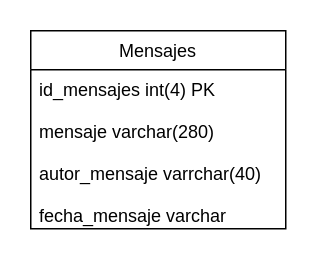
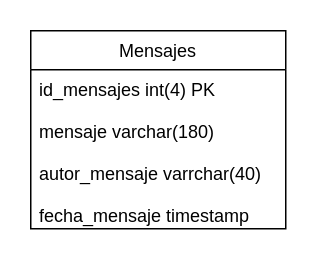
(137, 132) -> (137, 132)
(143, 216) -> (150, 216)
